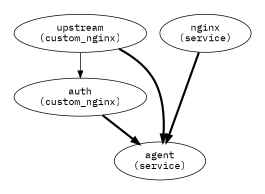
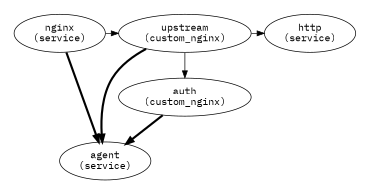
none -> (108, 33)
none -> (310, 33)
